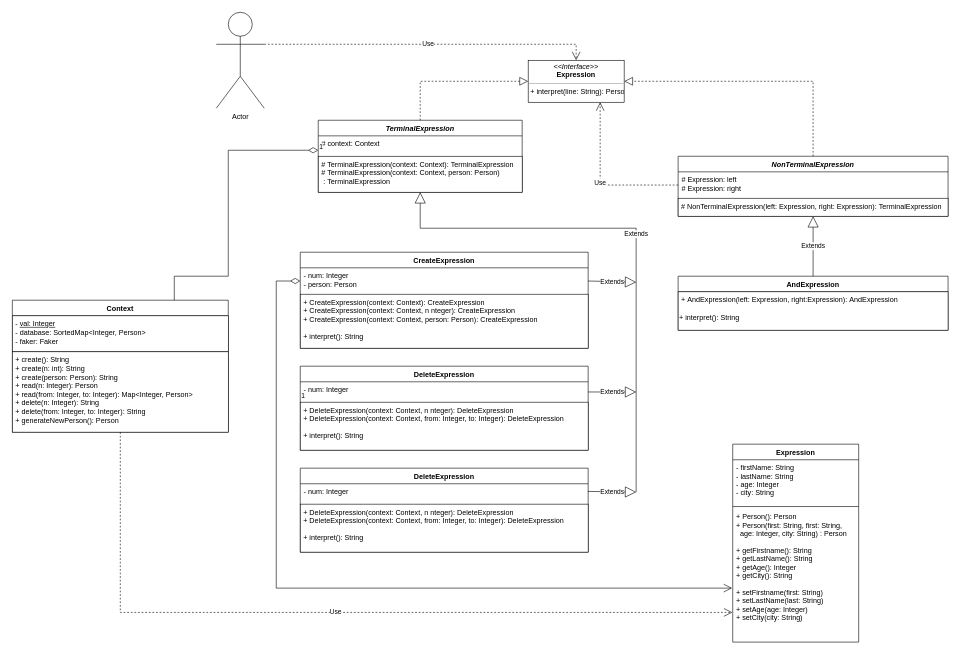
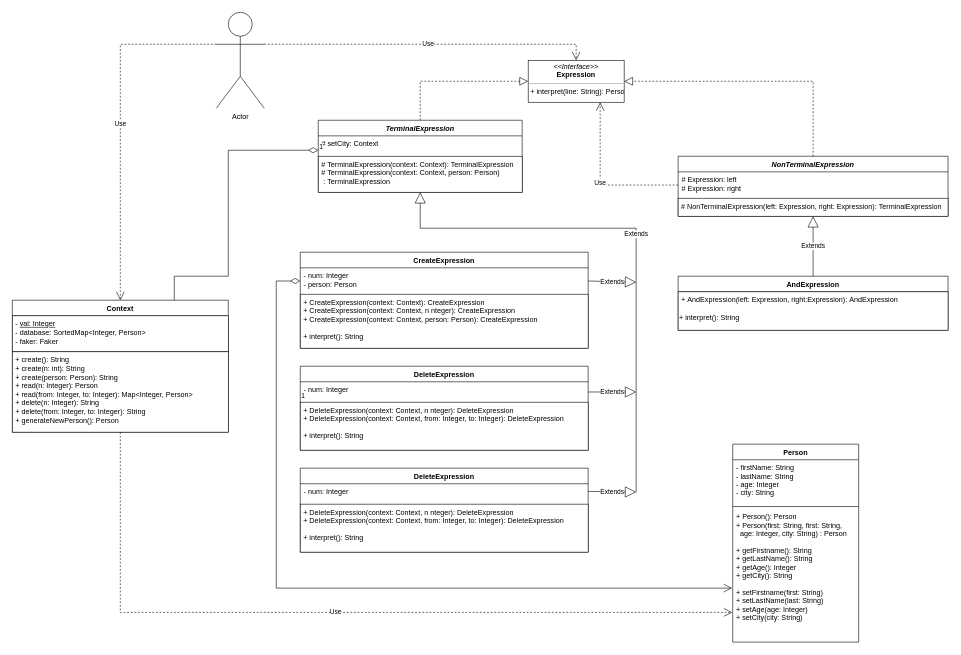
none -> (120, 123)
(355, 144) -> (354, 144)
(796, 452) -> (796, 452)
